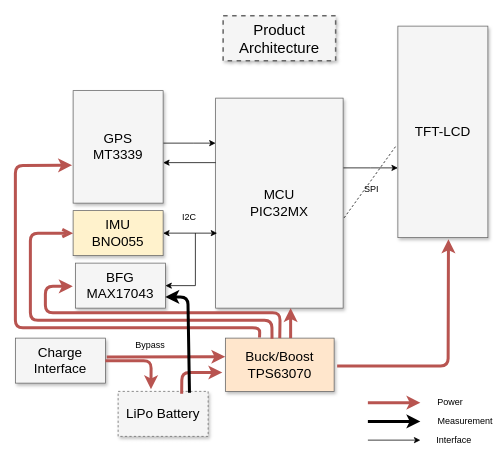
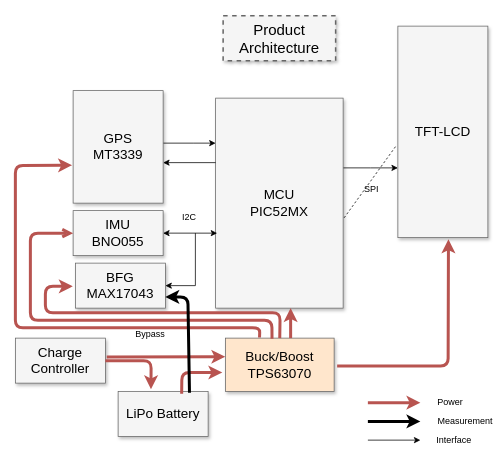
(279, 203) -> (279, 203)
(118, 233) -> (118, 233)
(150, 345) -> (150, 334)
(60, 360) -> (60, 360)
(163, 414) -> (163, 414)
